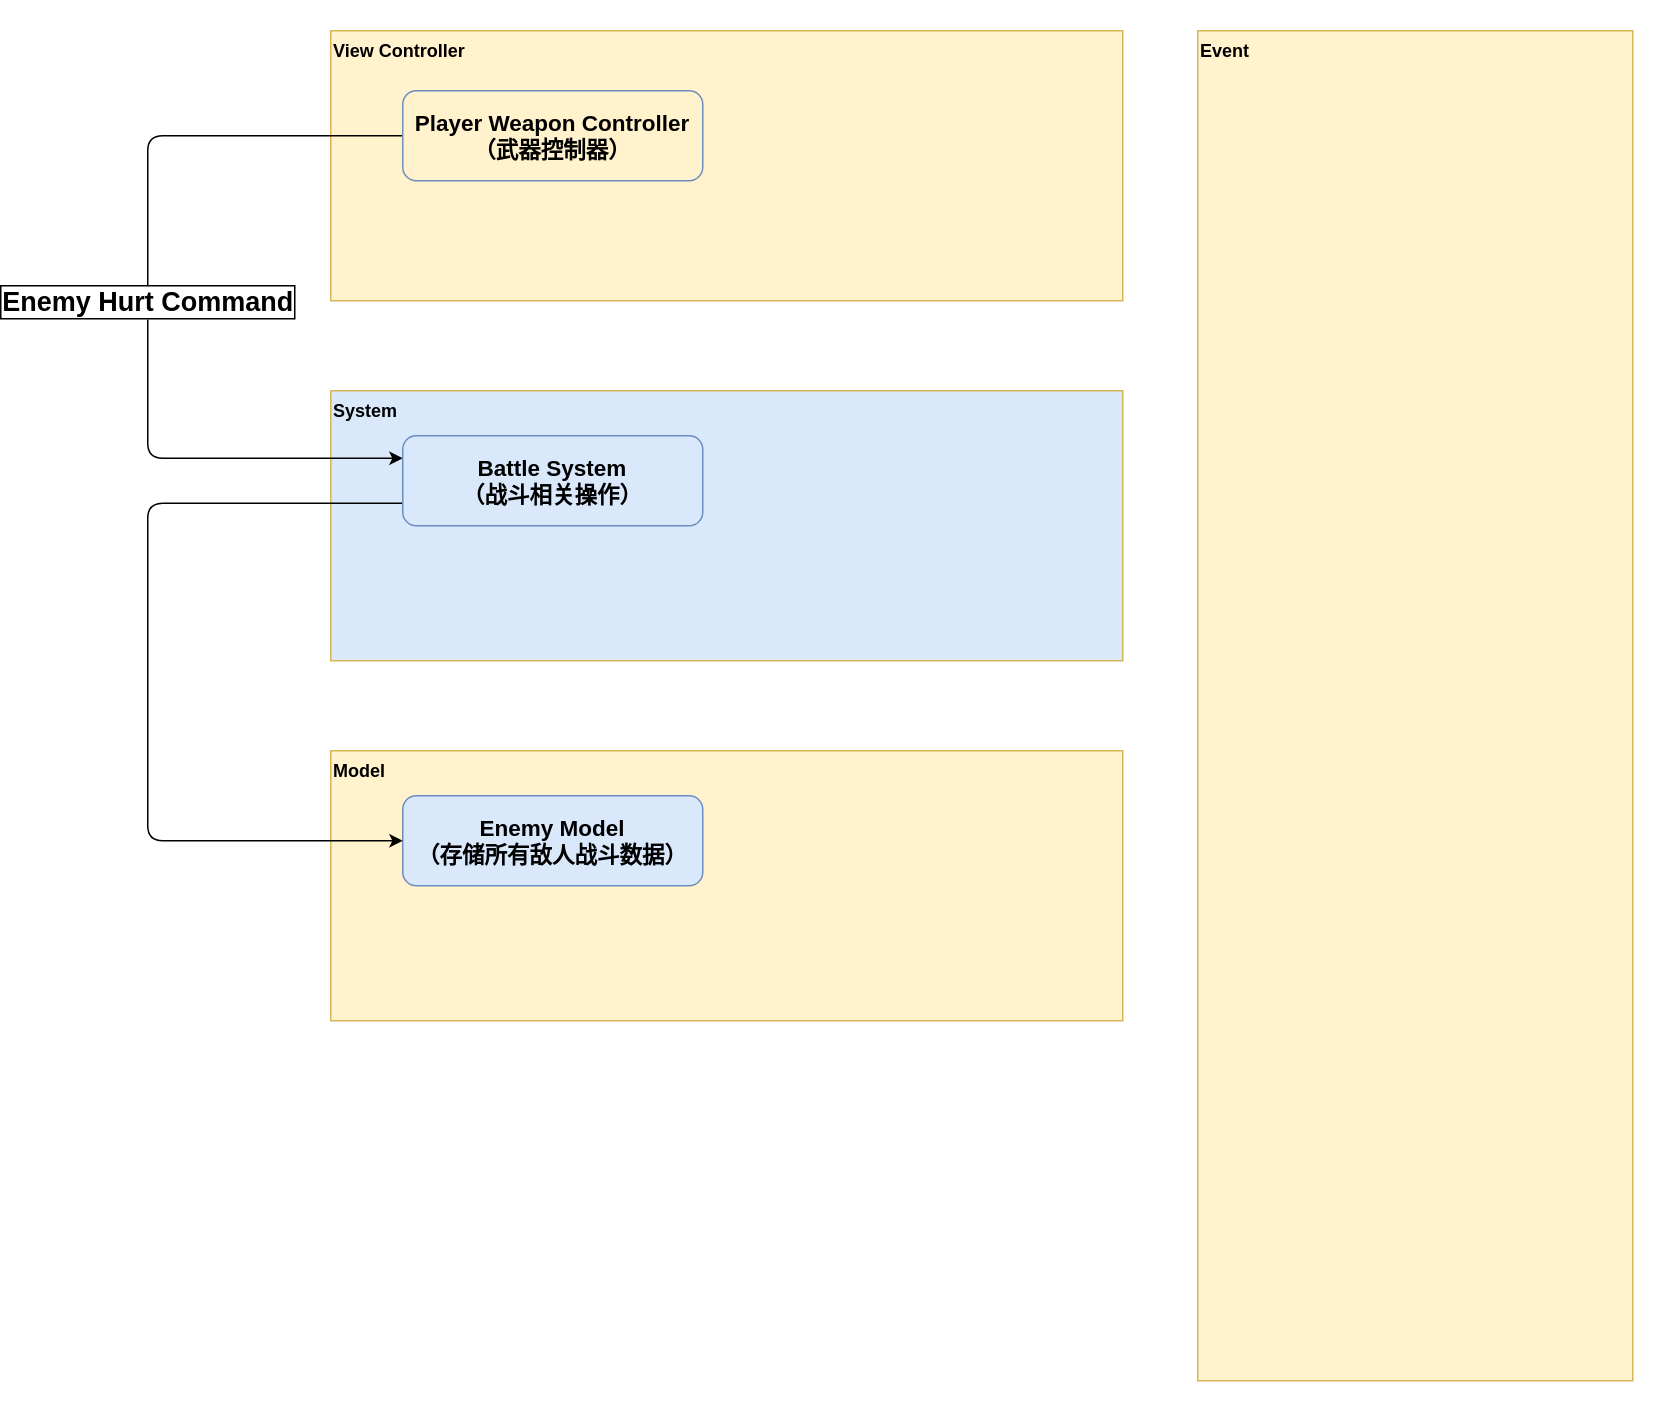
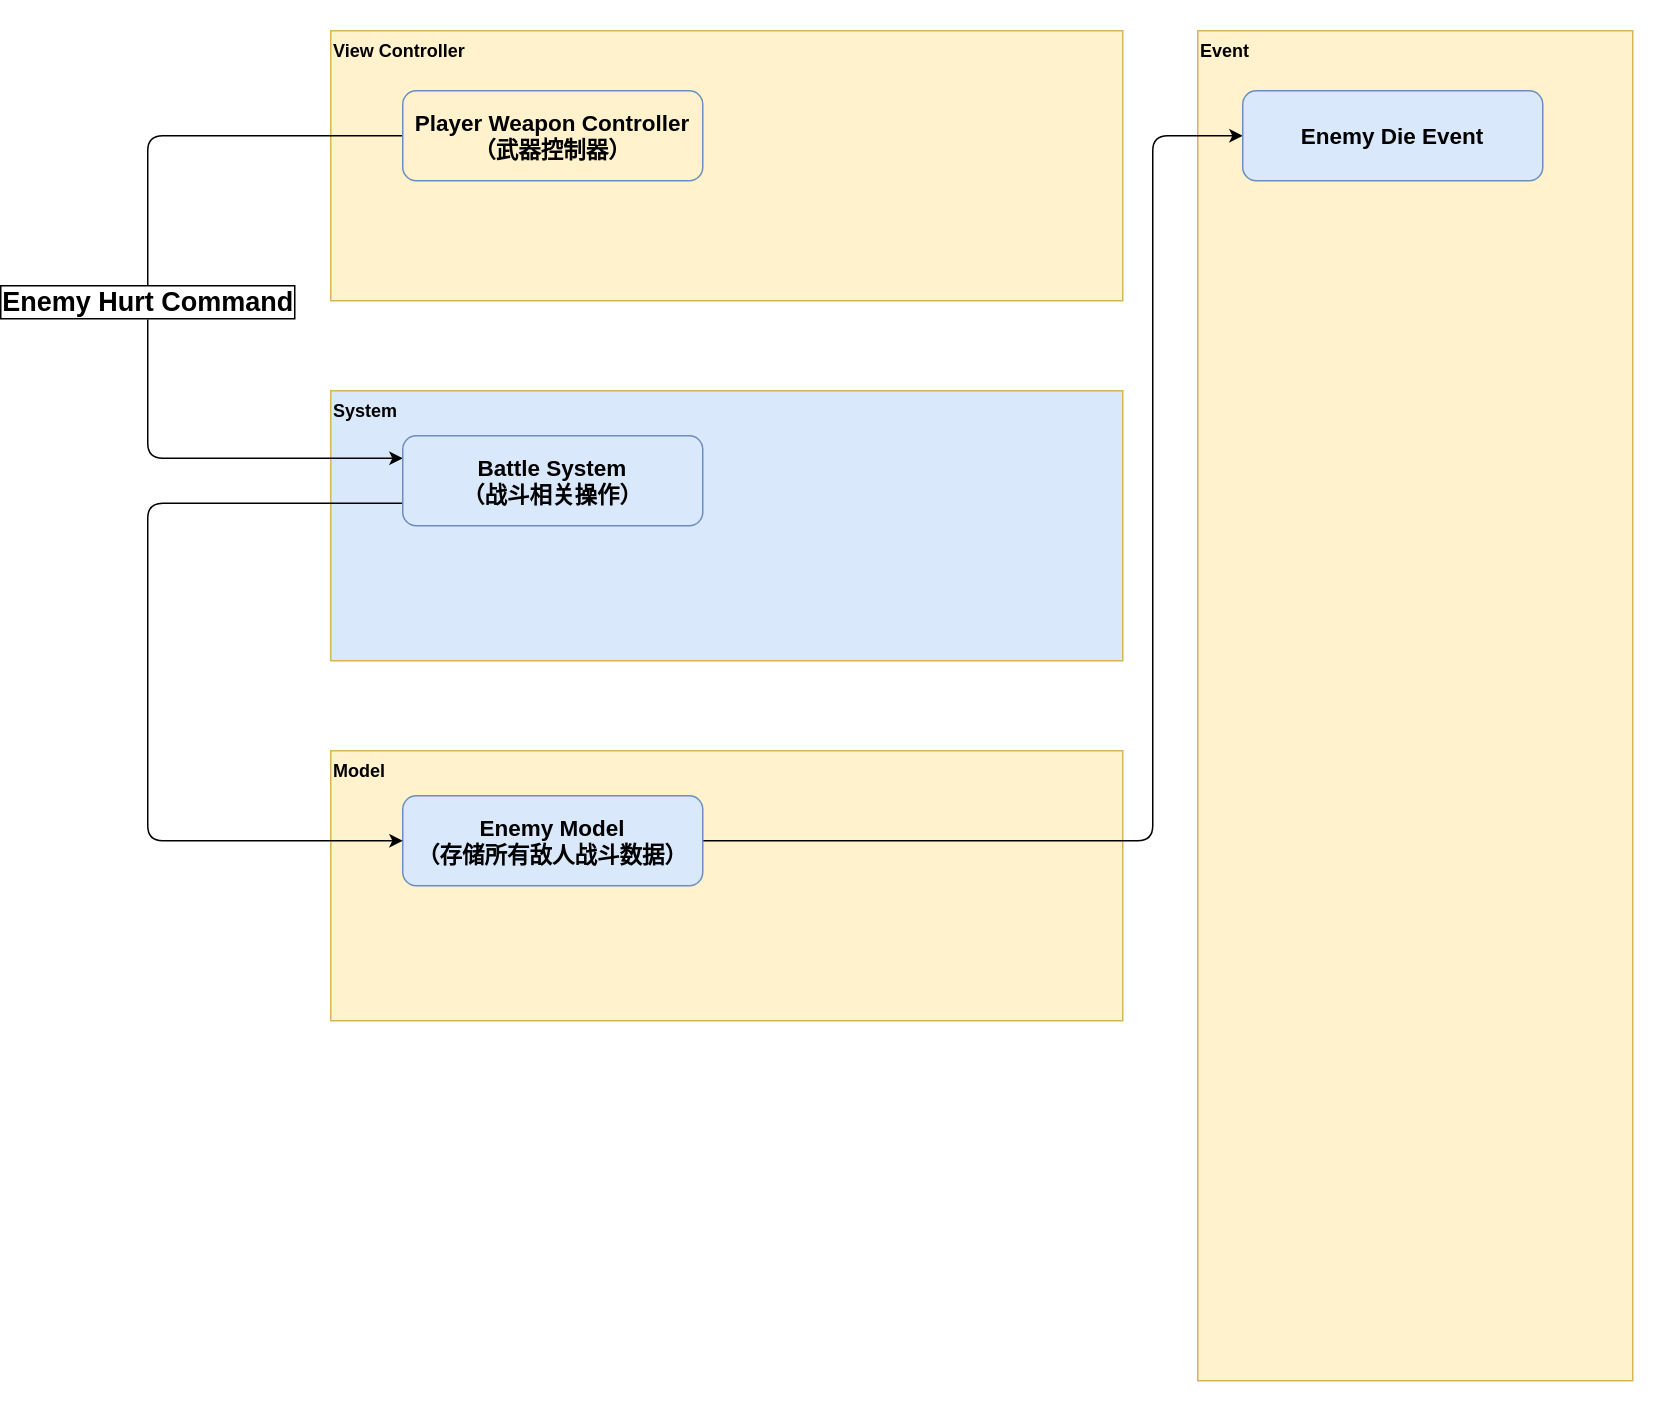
none -> (1393, 136)
none -> (1153, 674)
